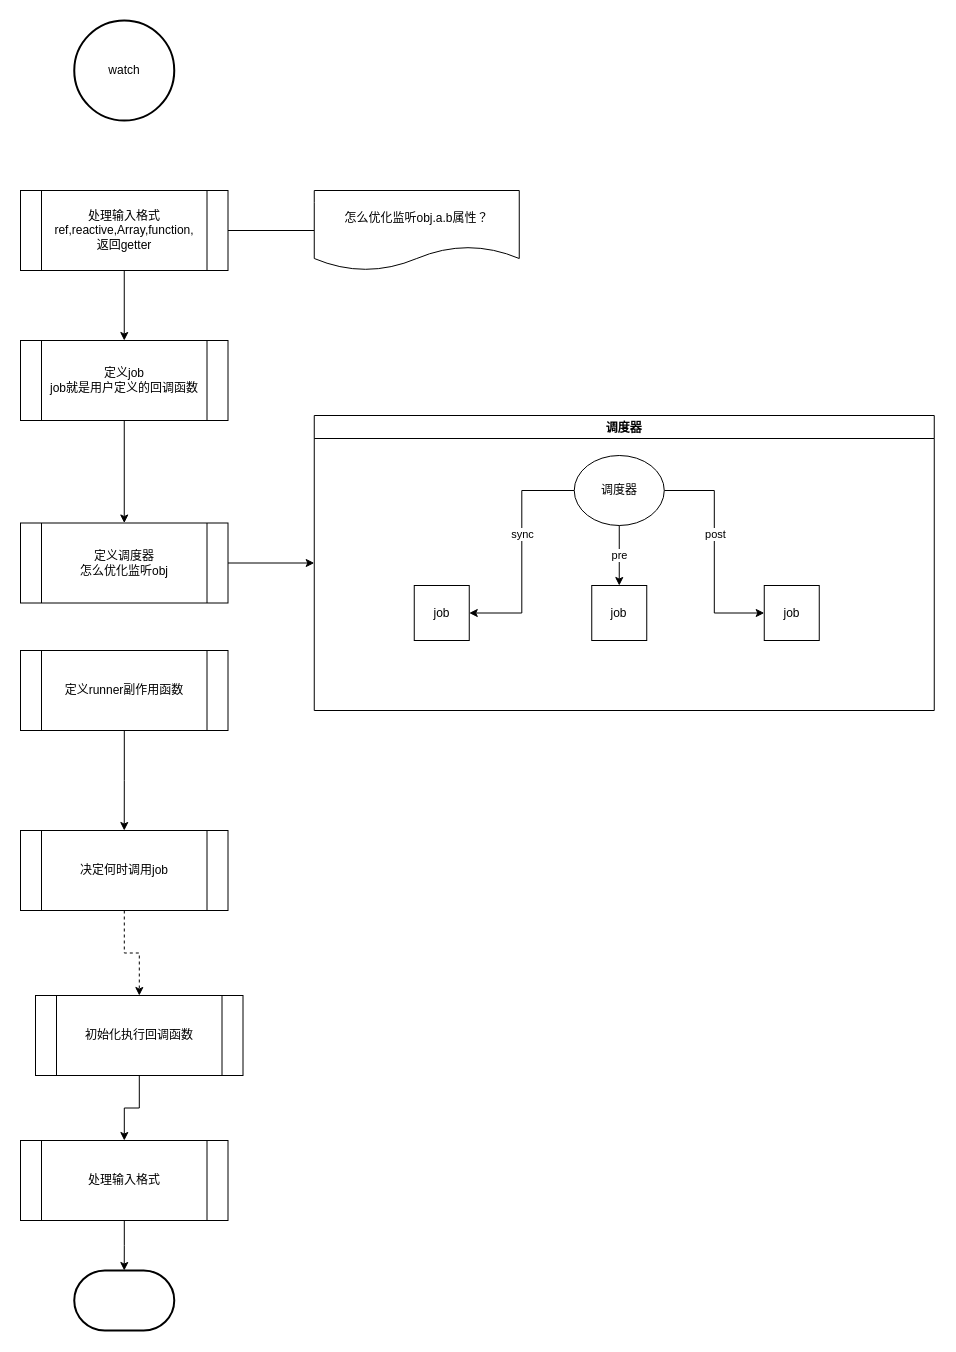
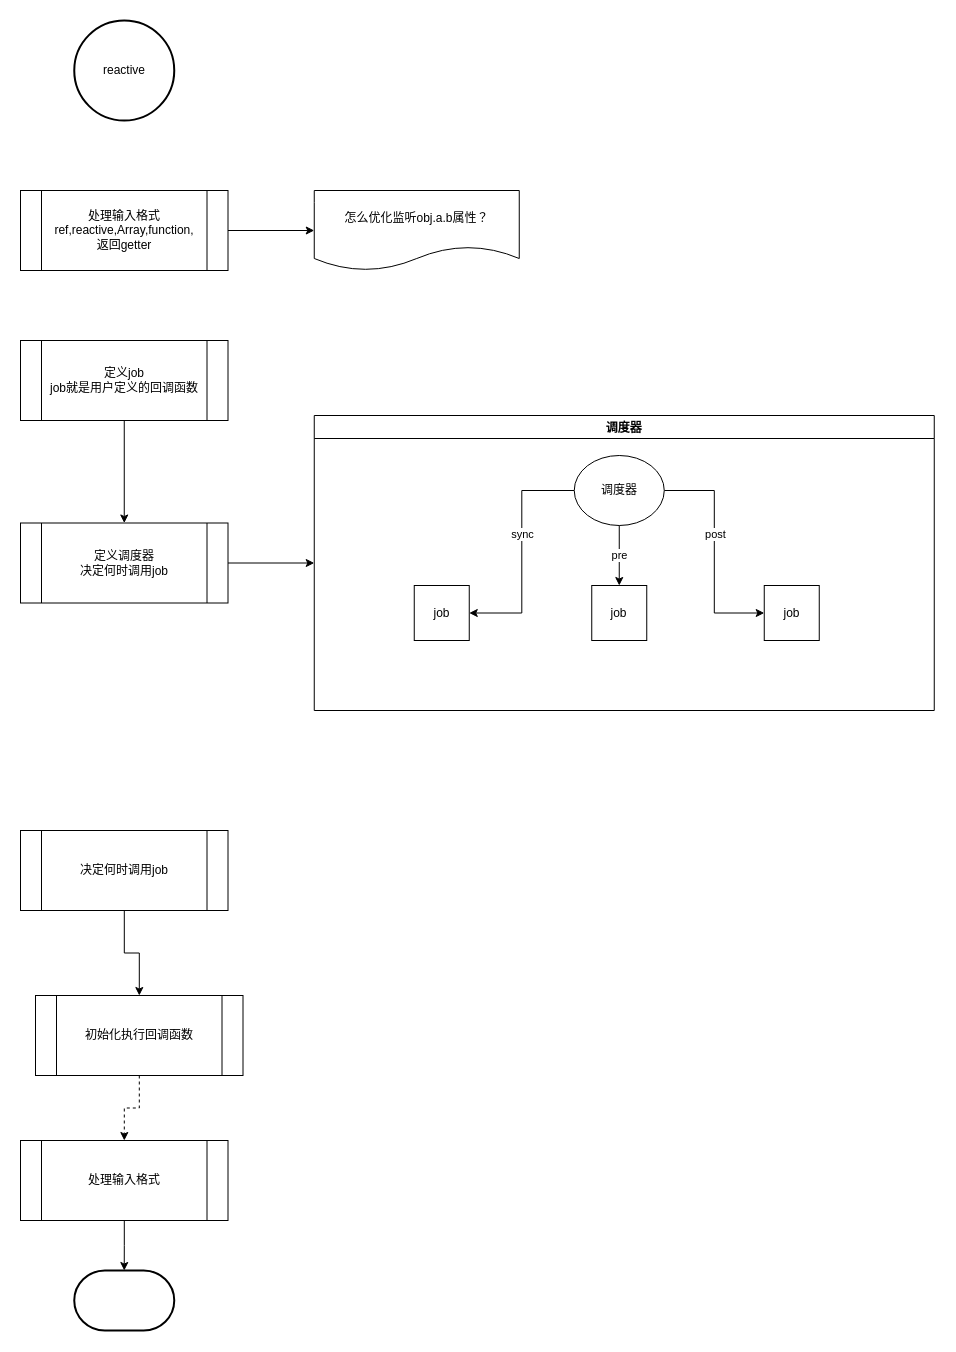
(125, 71) -> (125, 71)
(309, 231) -> (306, 231)
(124, 302) -> none
(125, 564) -> (125, 564)
(124, 691) -> none
(124, 777) -> none
(127, 953) -> (127, 953)
(135, 1108) -> (135, 1108)
